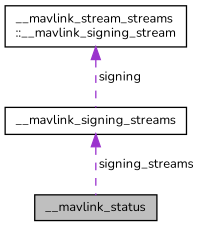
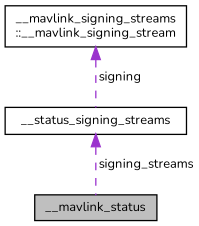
(96, 26) -> (96, 26)
(96, 121) -> (96, 121)
